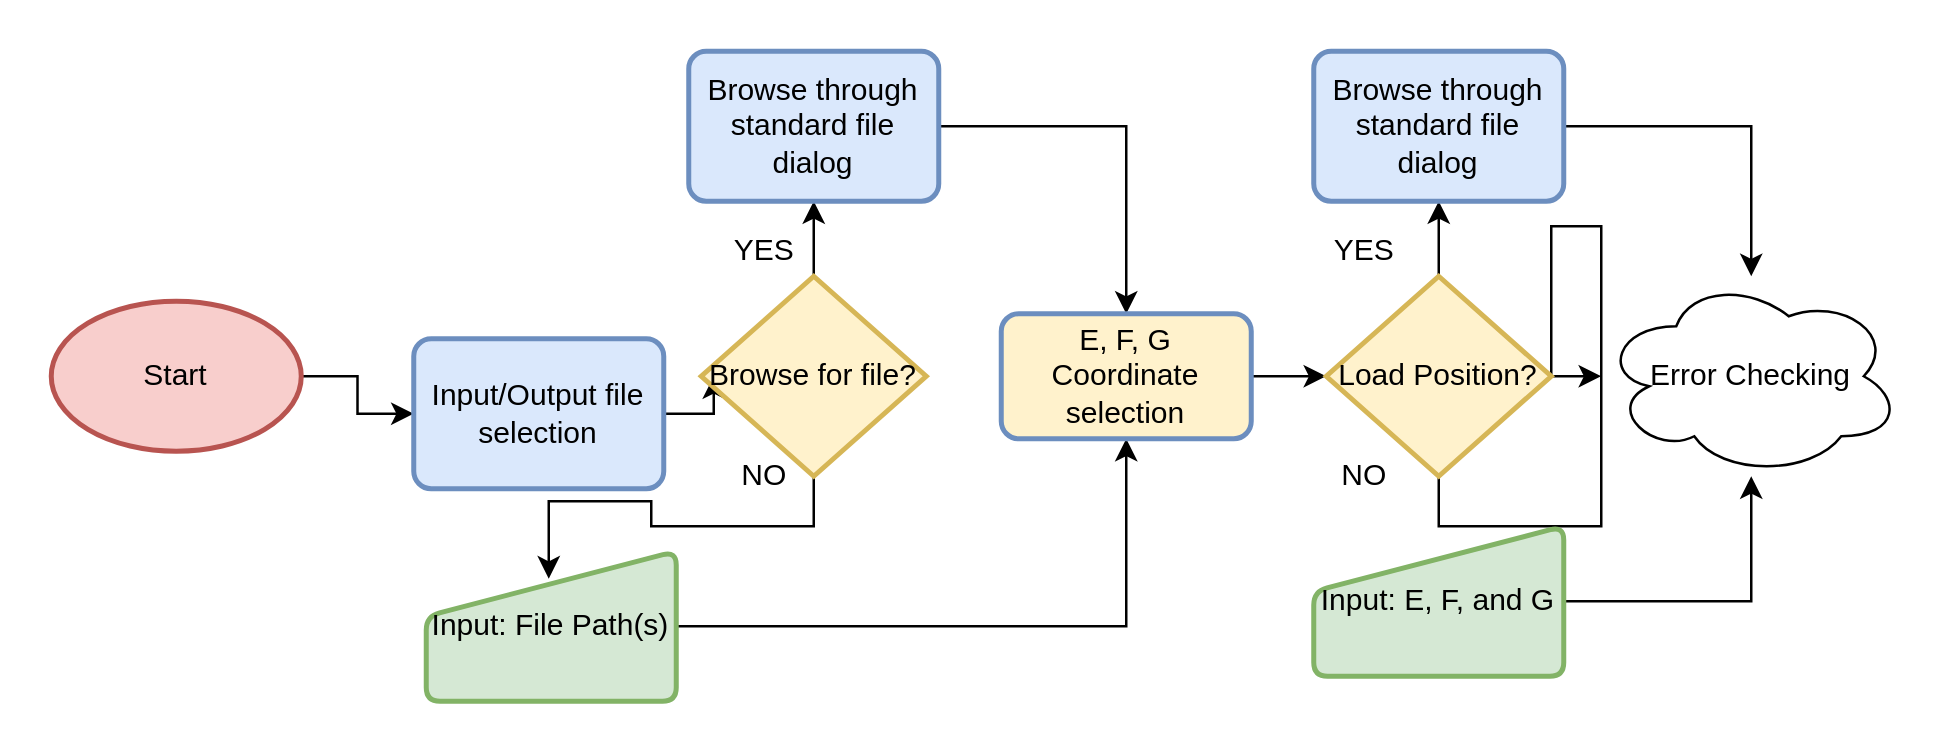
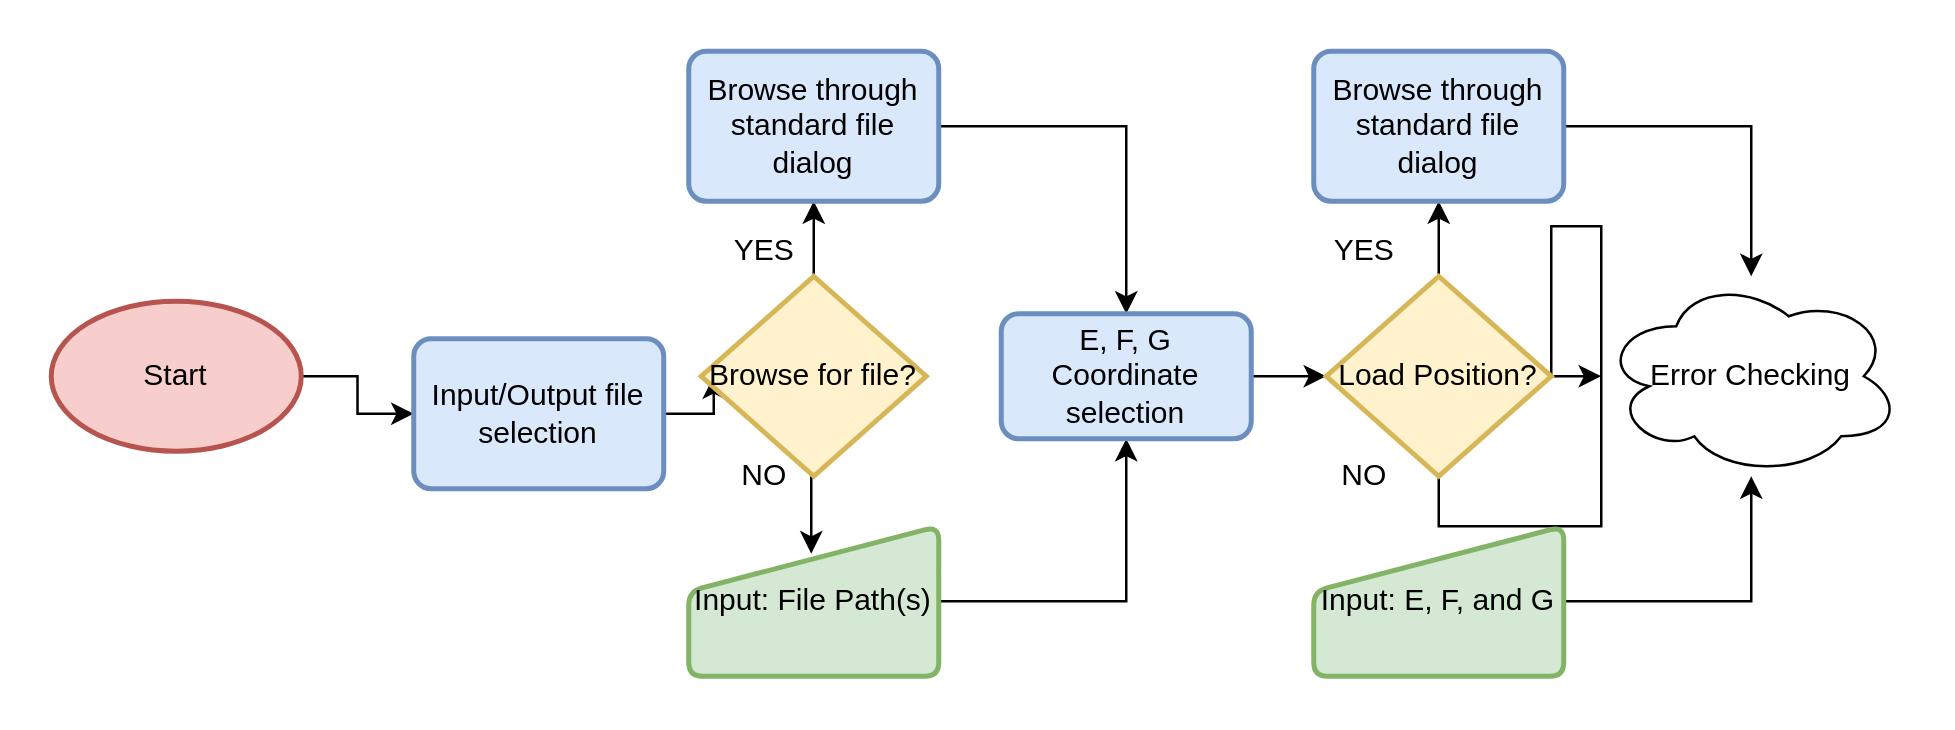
(1126, 376) -> (1126, 376)
(551, 626) -> (814, 601)
